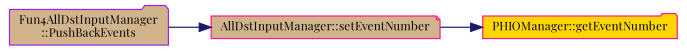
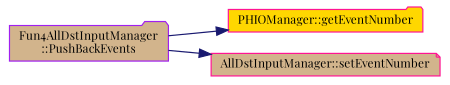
(455, 27) -> (192, 33)
